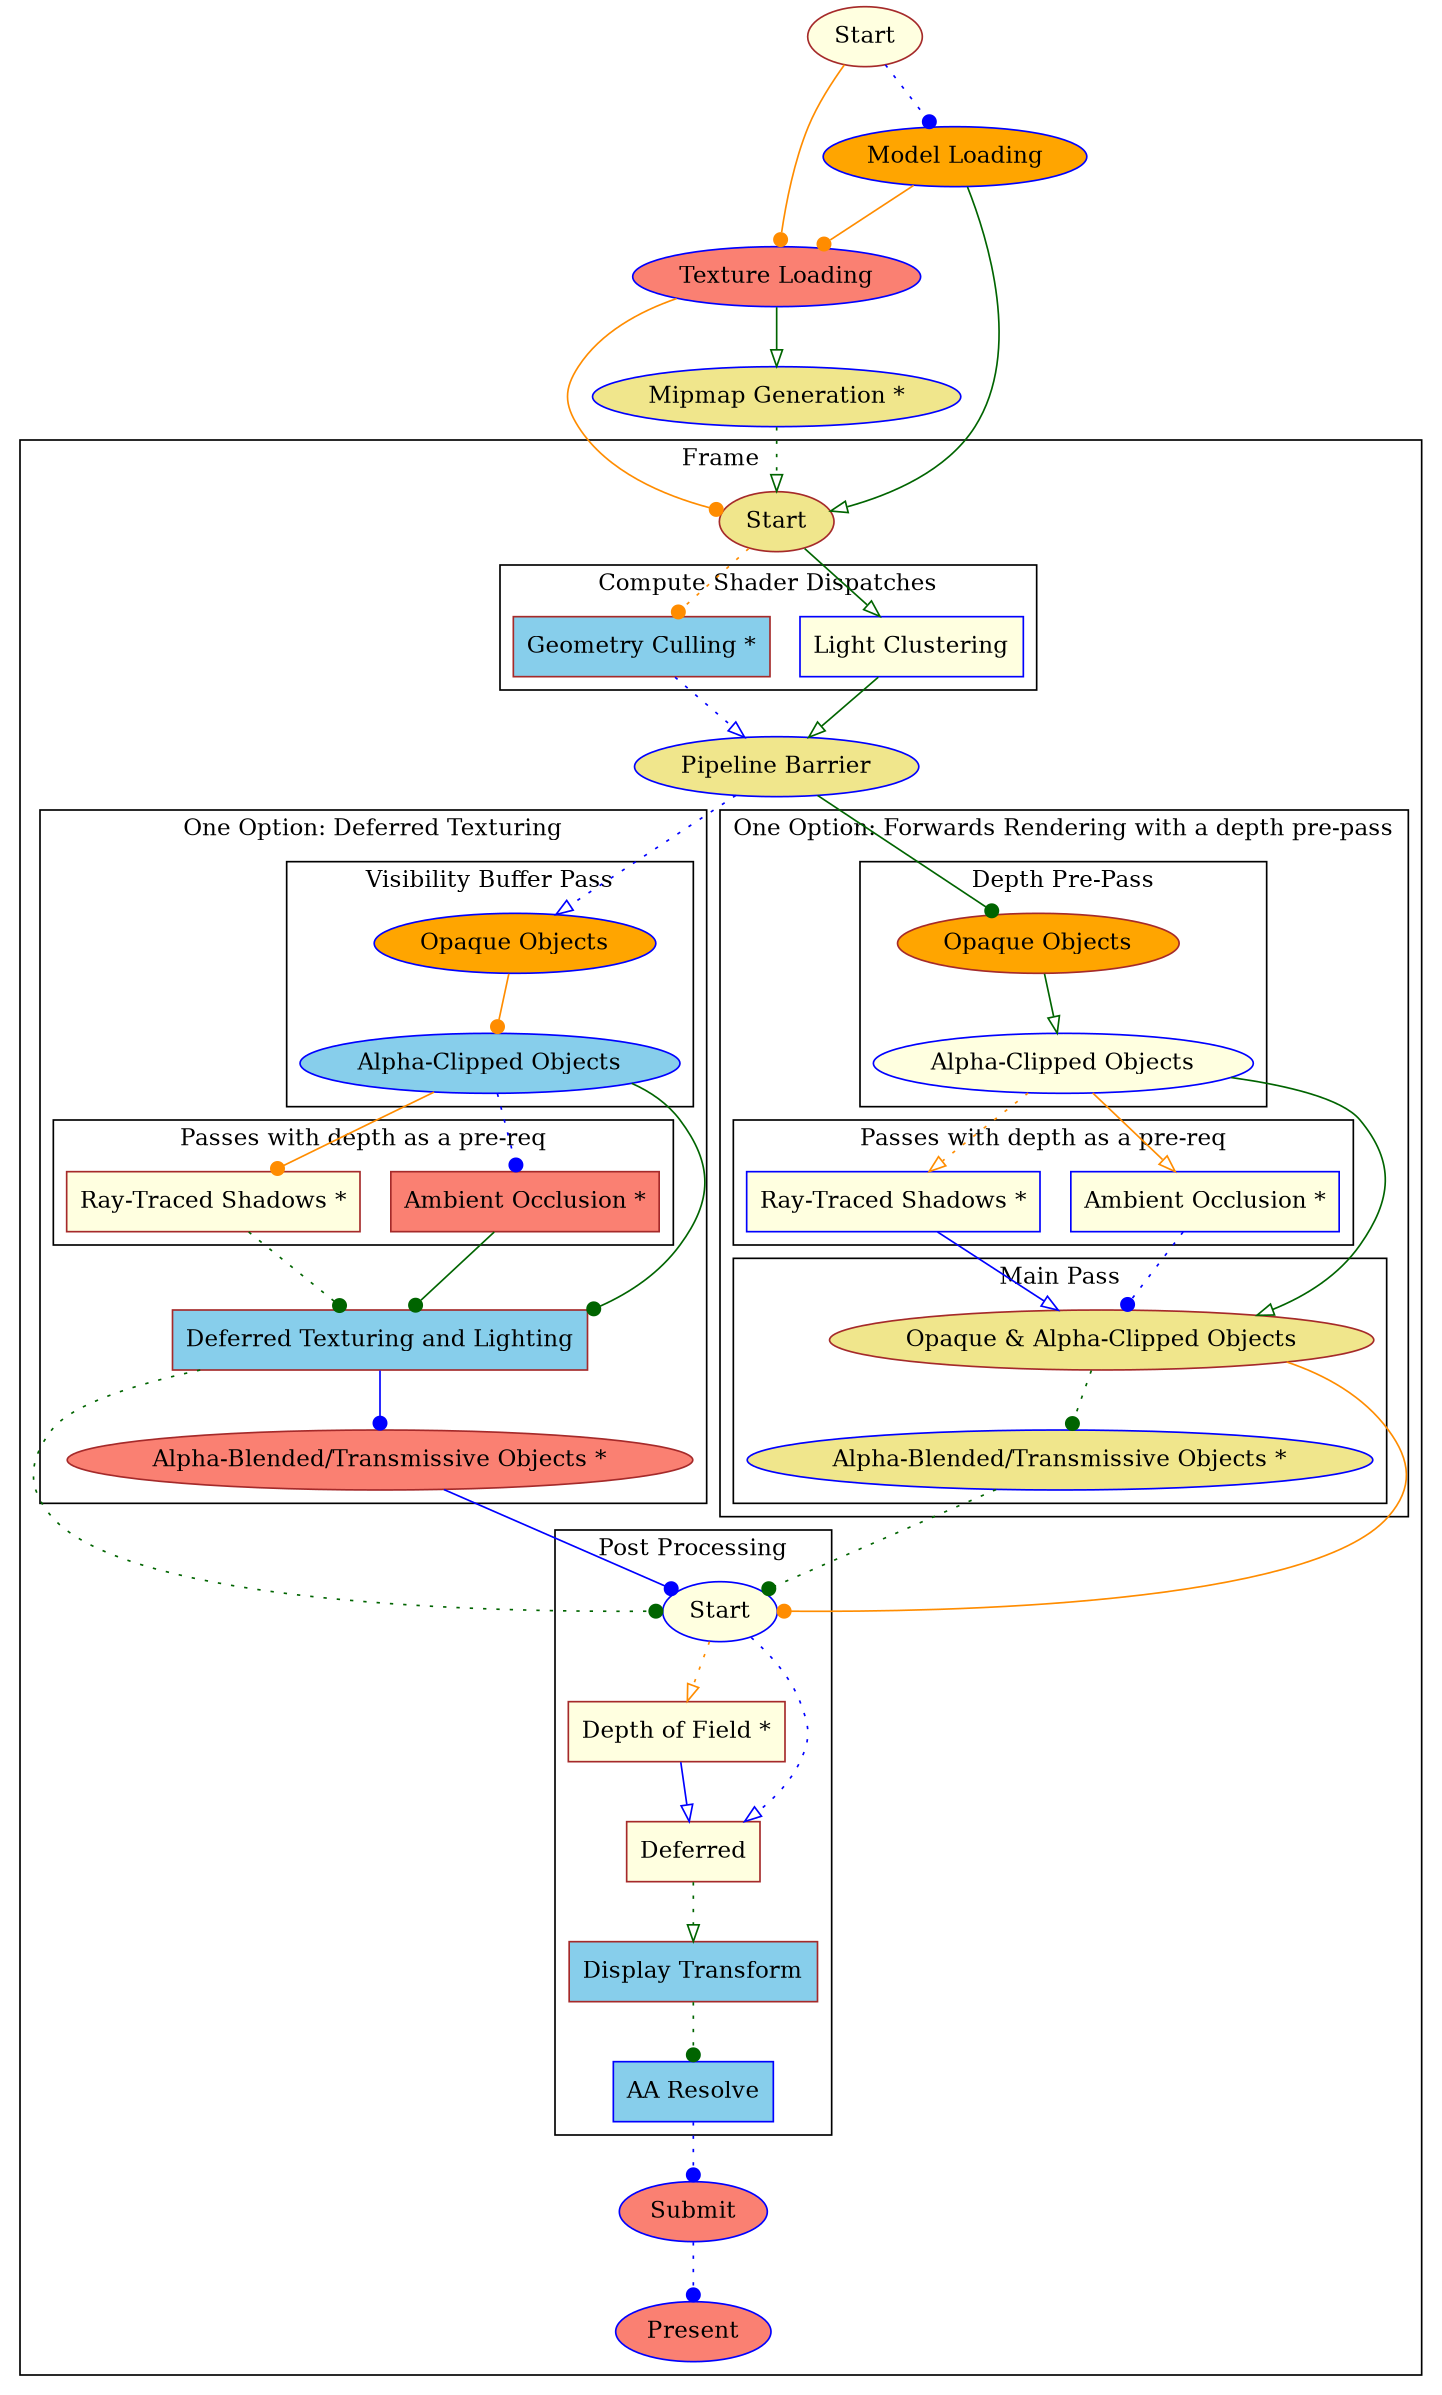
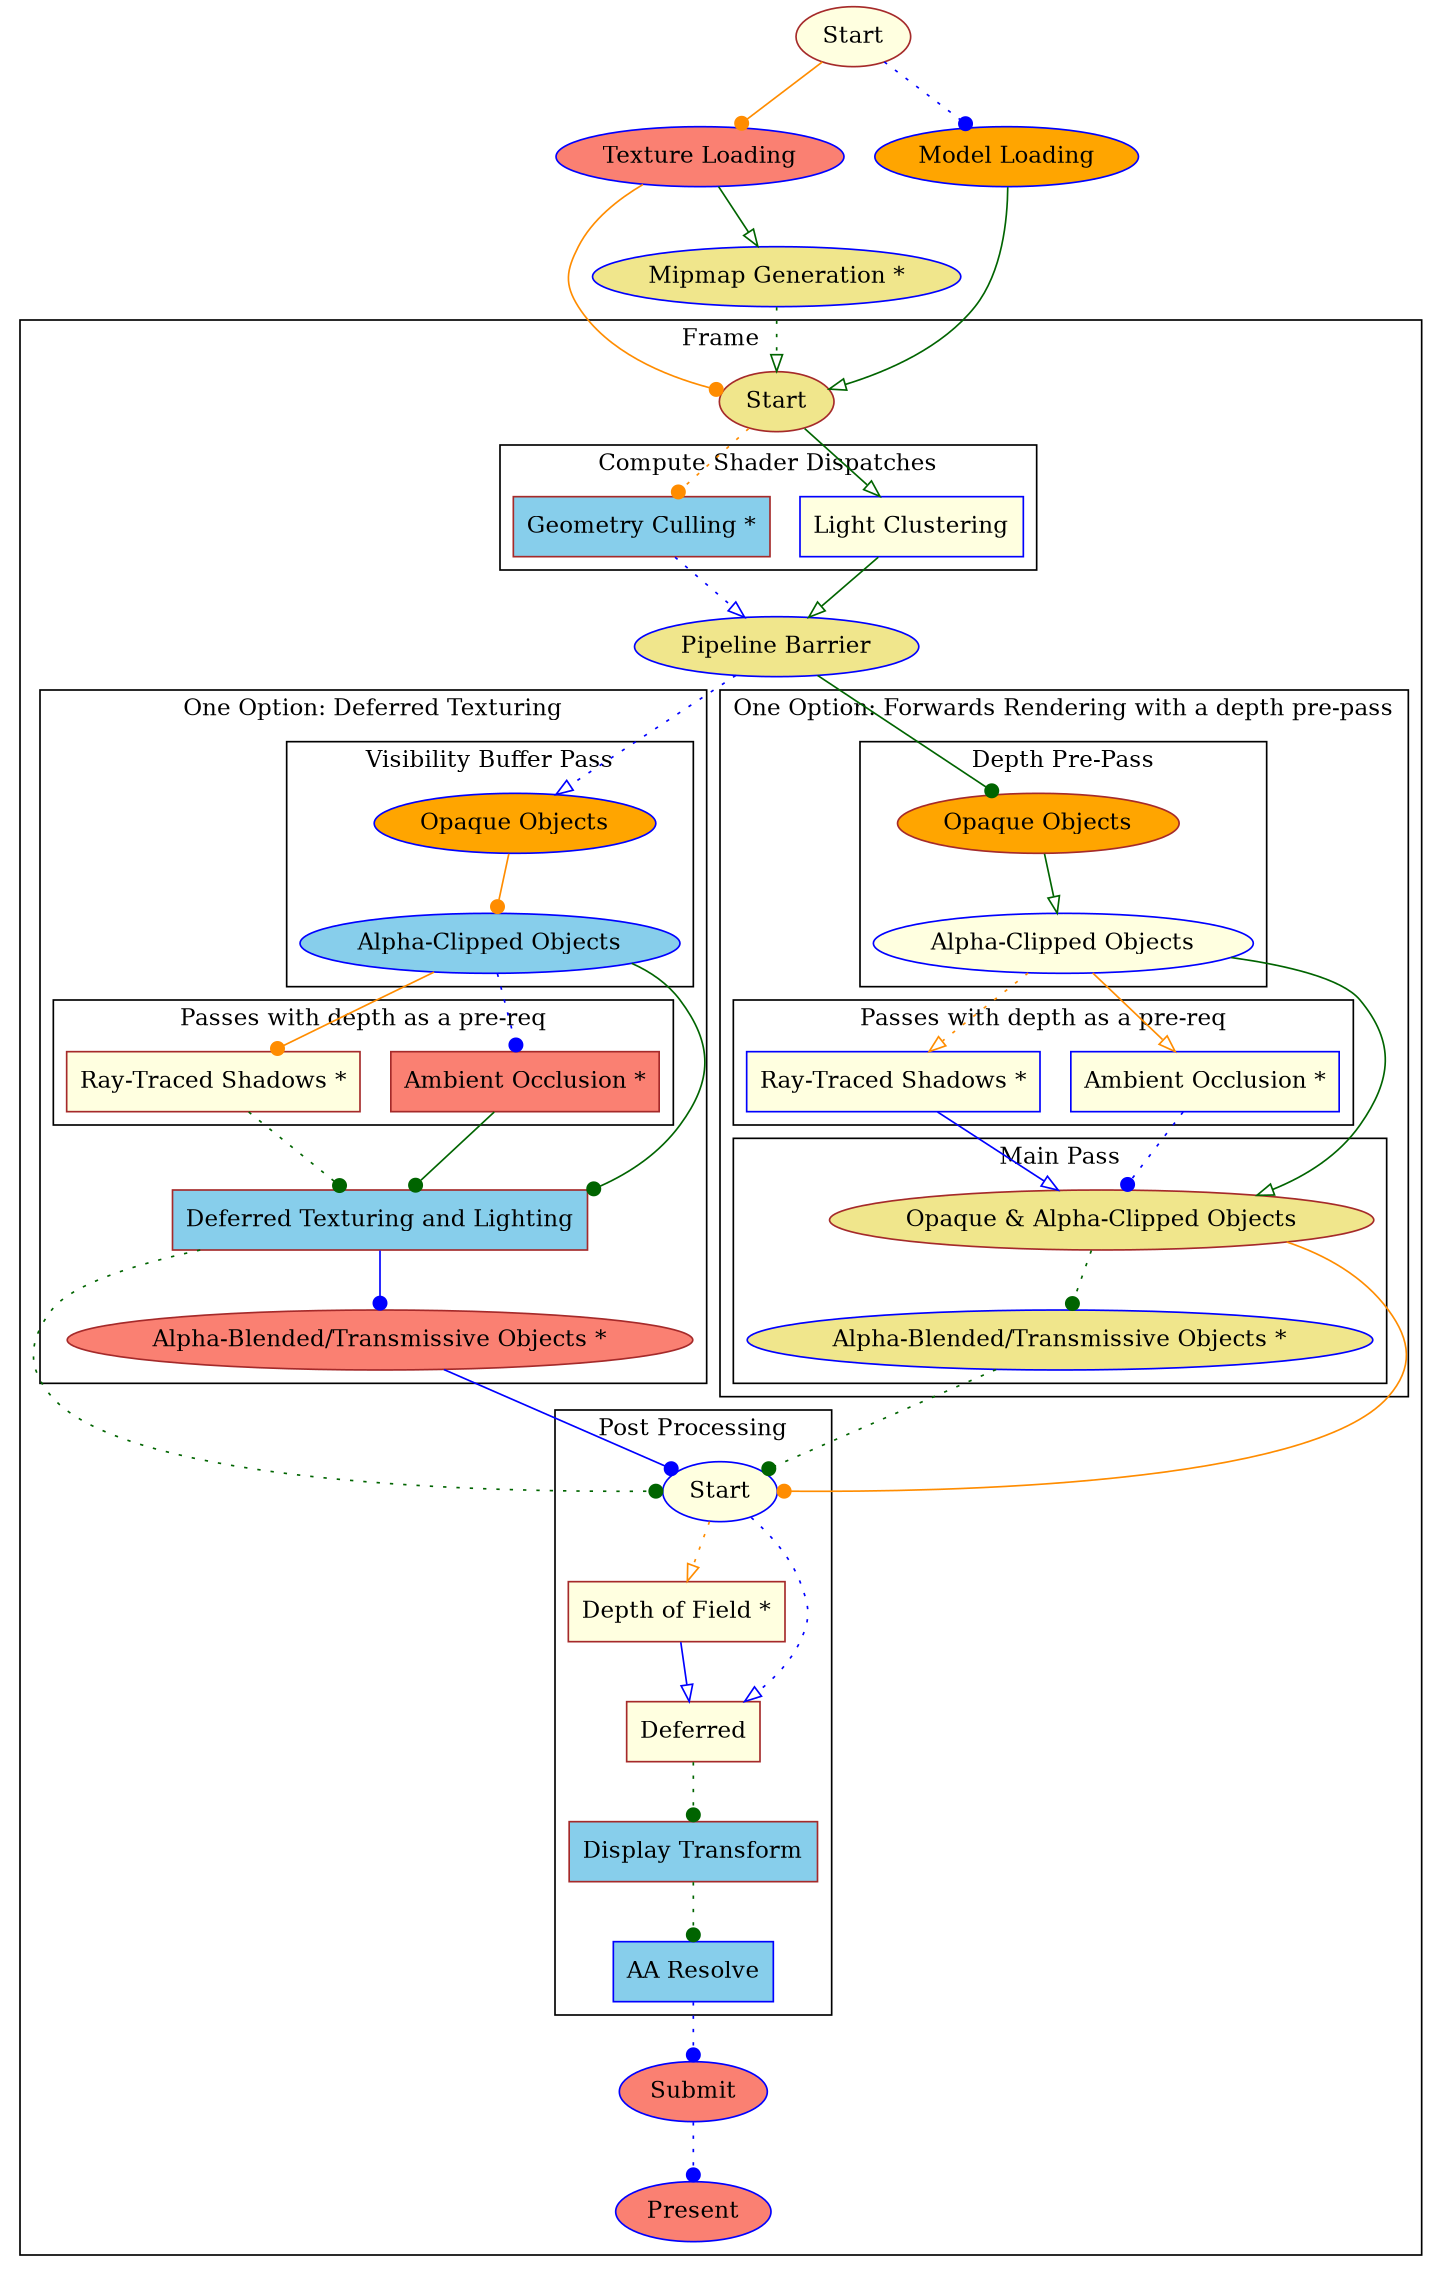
(872, 213) -> none
(693, 1903) -> (693, 1785)
